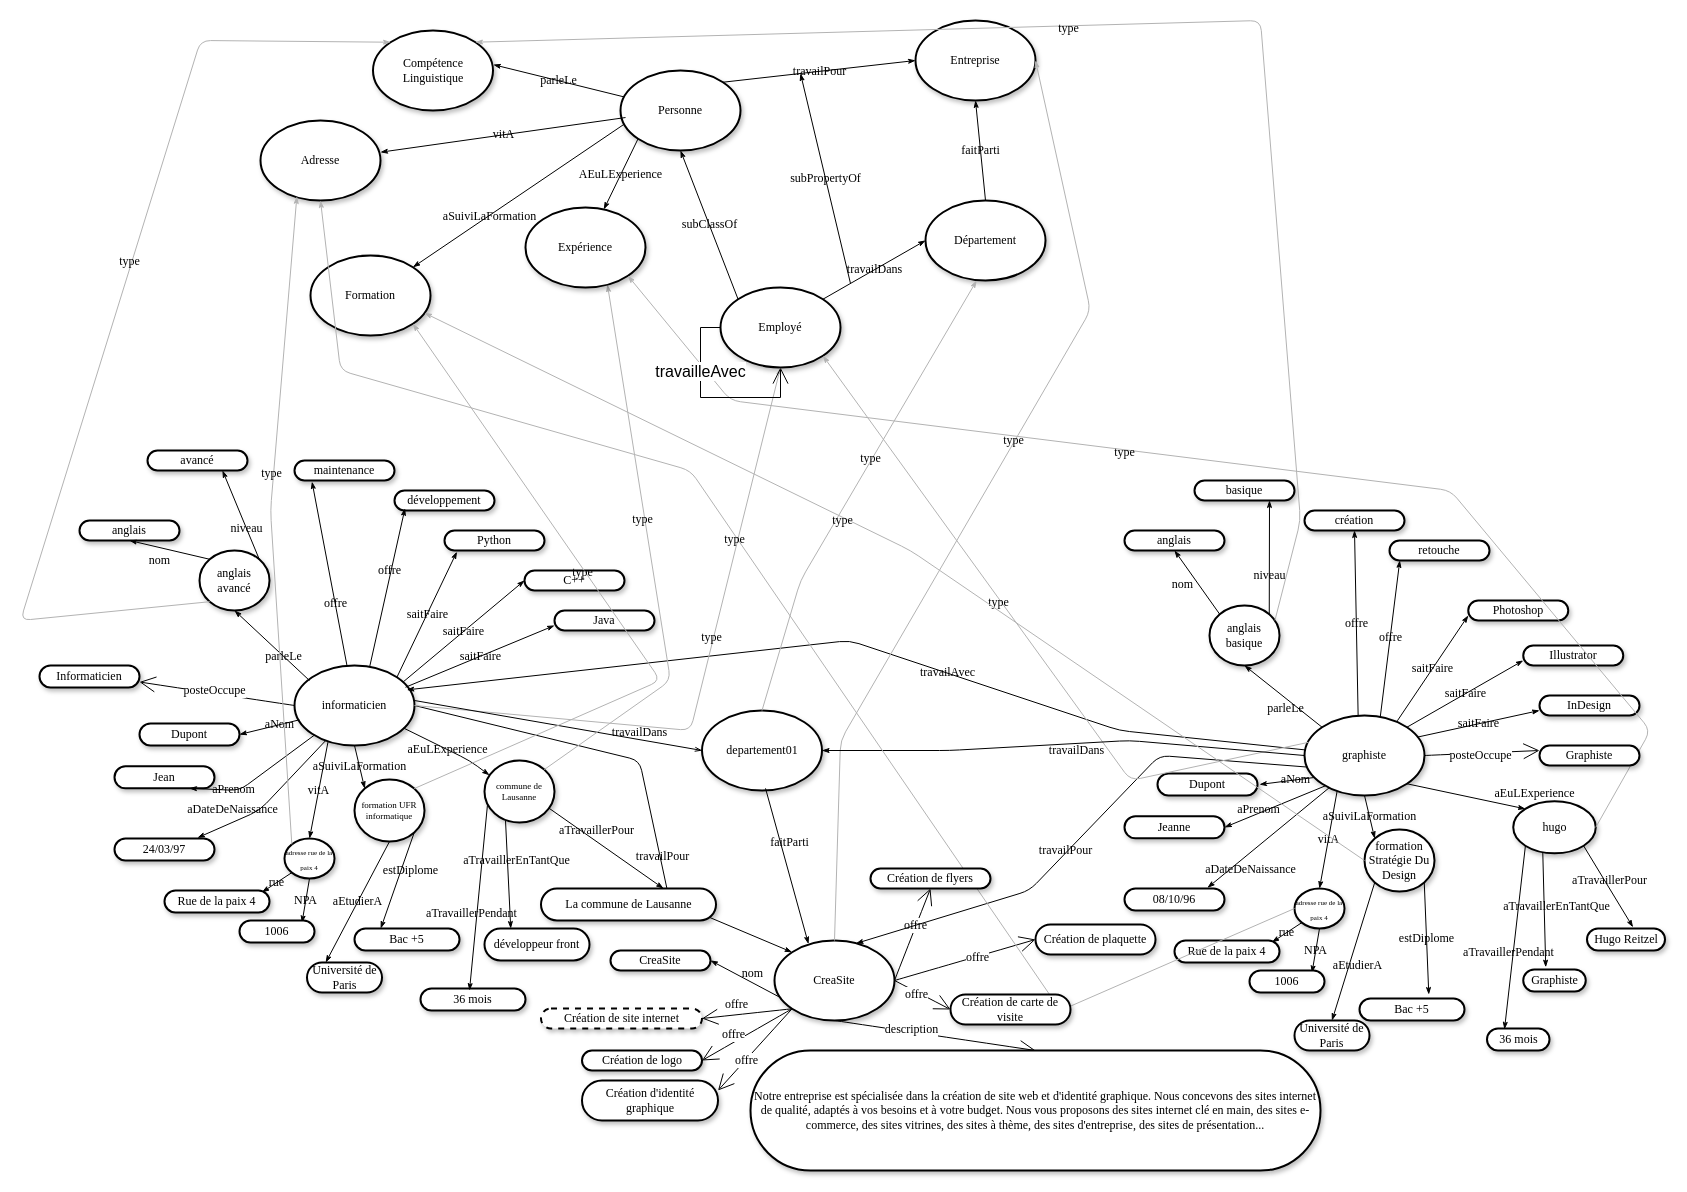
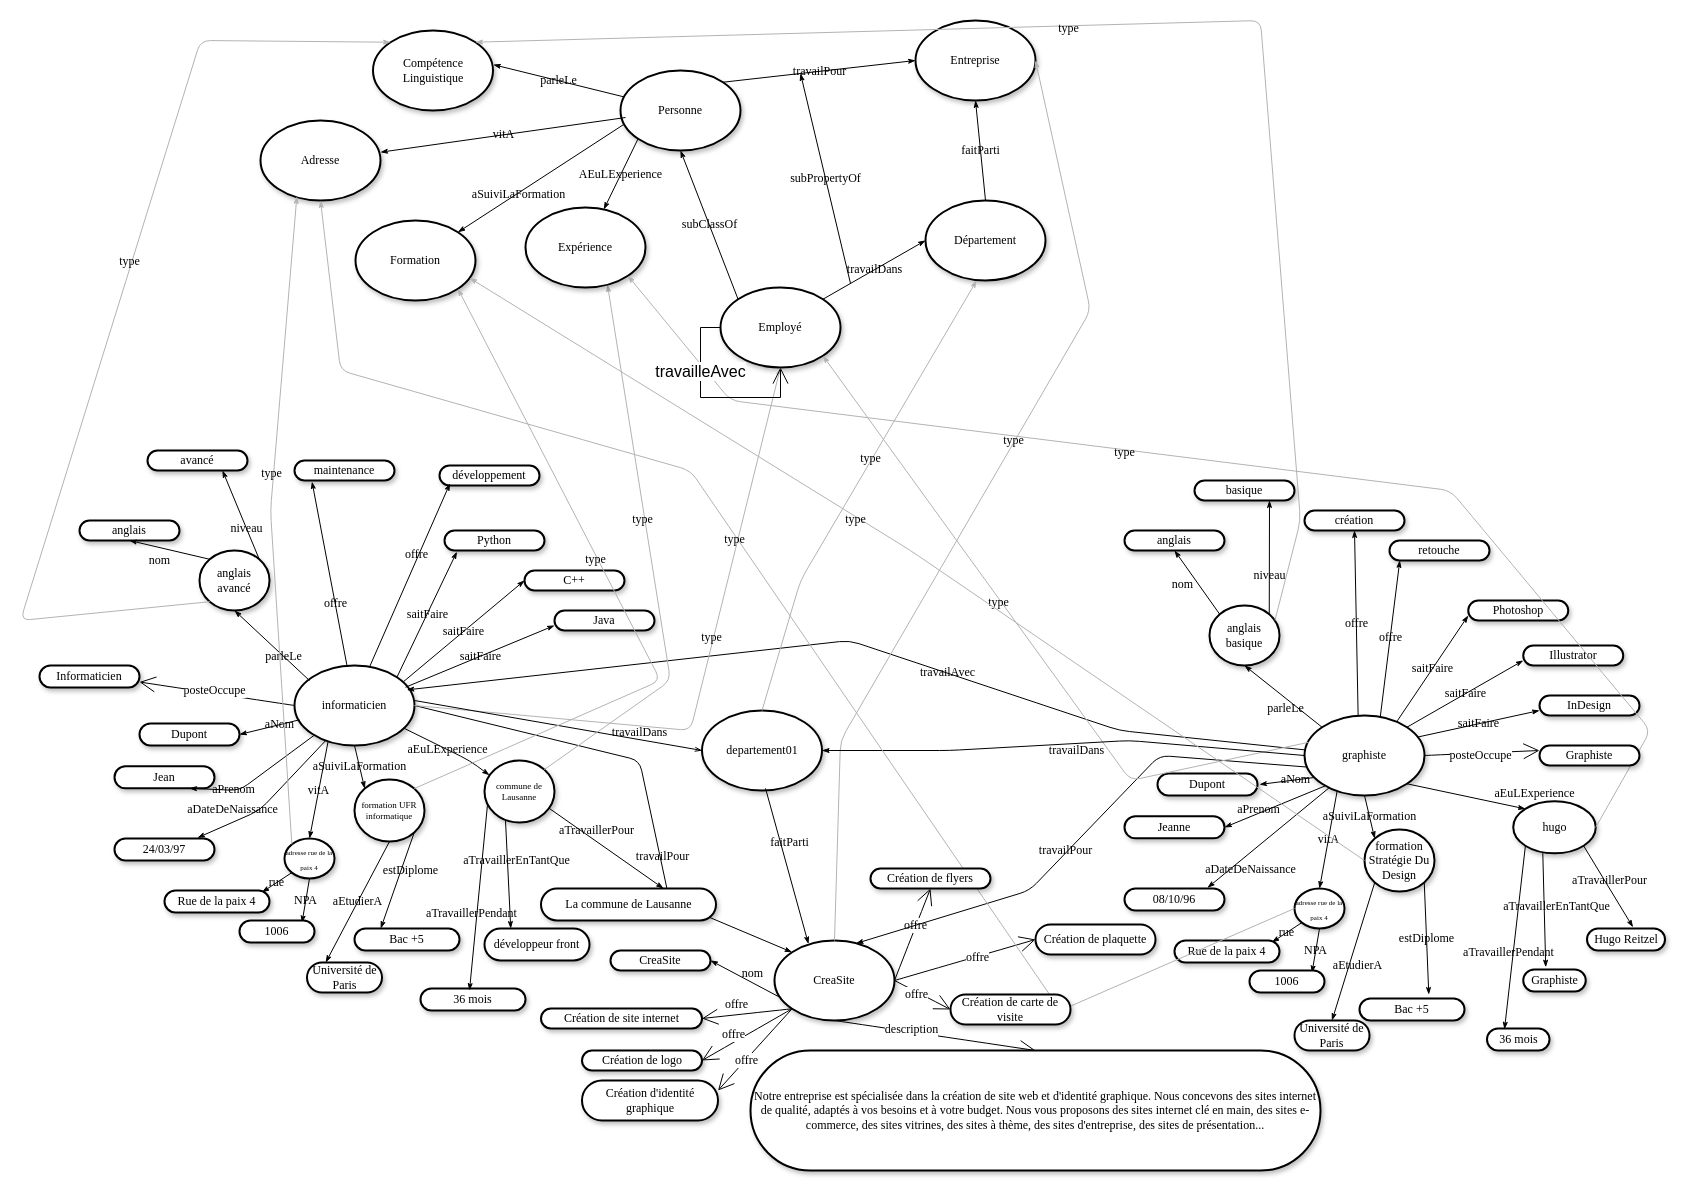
(371, 296) -> (416, 261)
(445, 501) -> (490, 476)
(622, 1019) -> (622, 1019)
